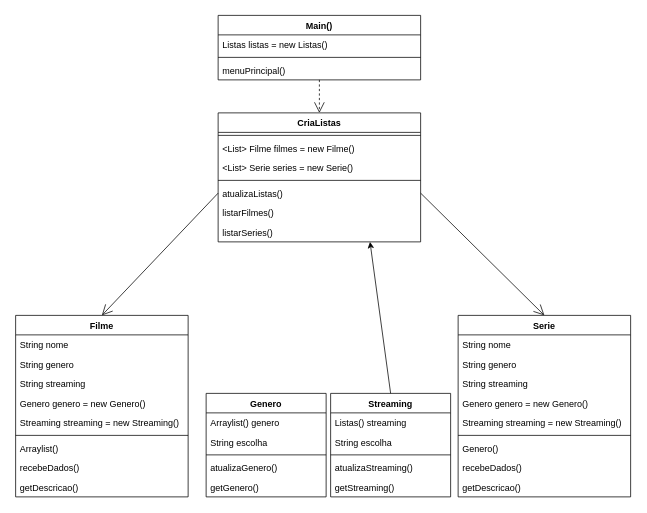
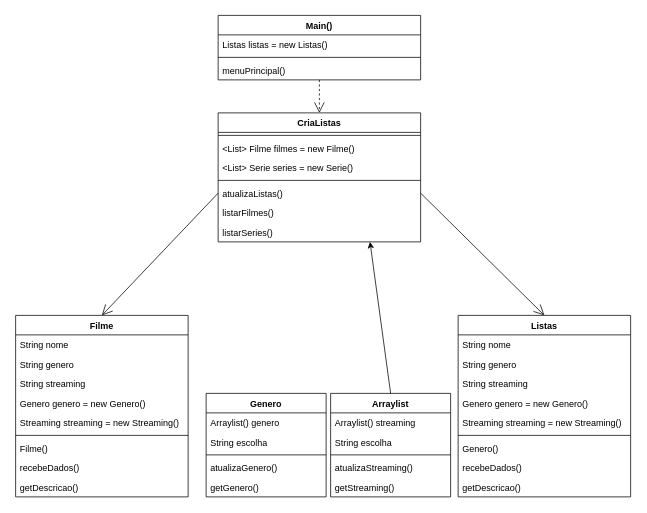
(544, 326) -> (544, 326)
(390, 404) -> (390, 404)
(376, 423) -> (383, 423)
(45, 449) -> (35, 449)
